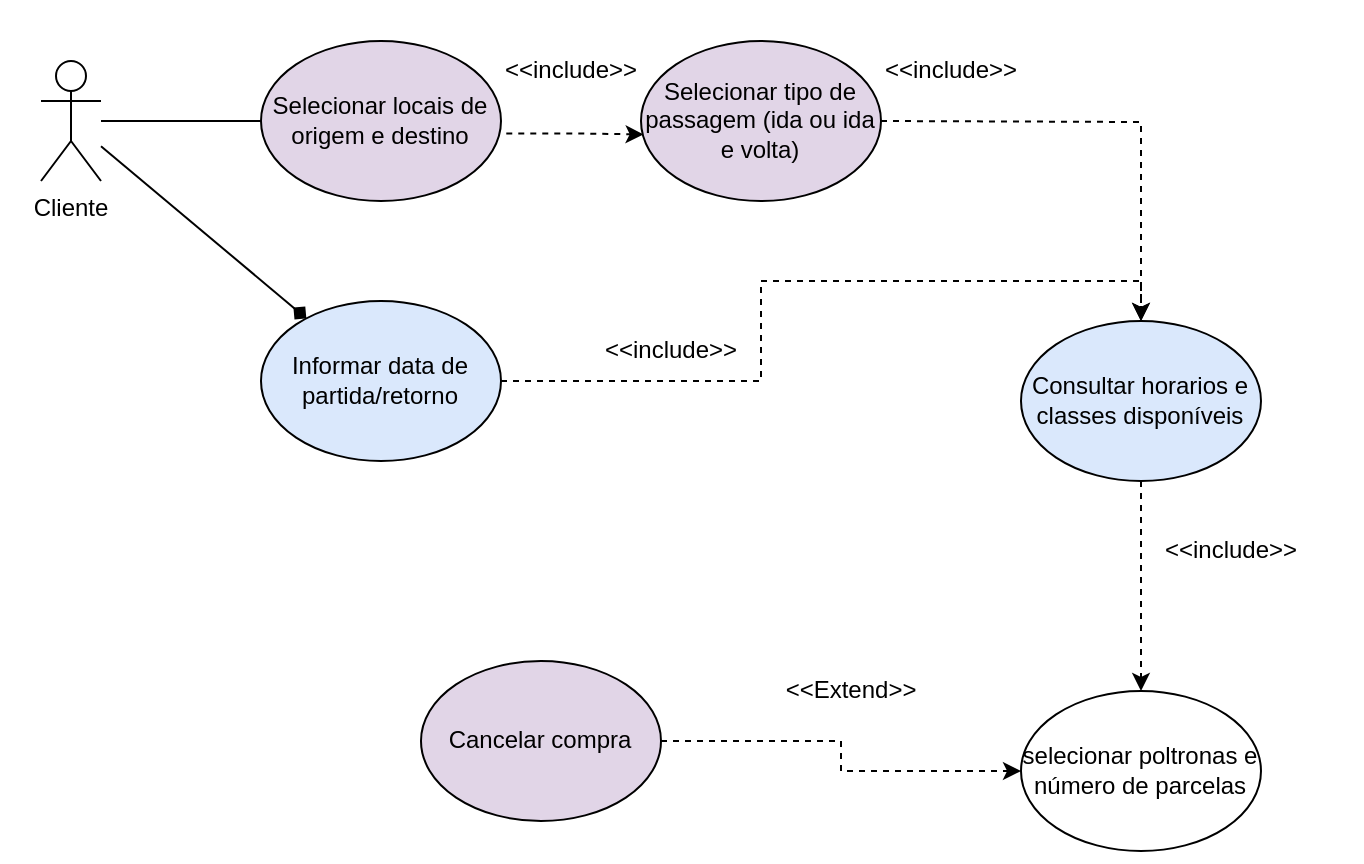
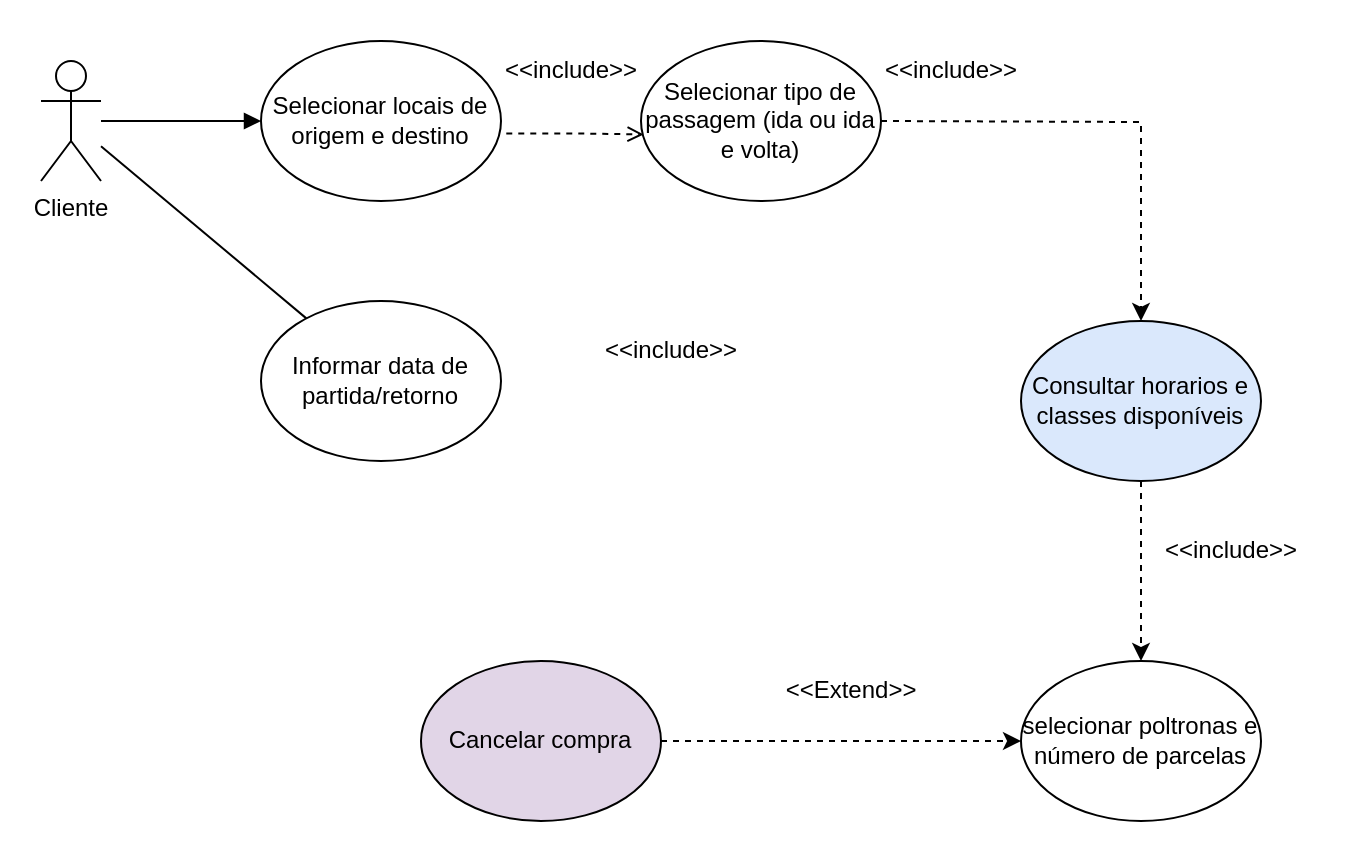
(250, 121) -> (243, 121)
(381, 121) -> (381, 121)
(761, 121) -> (761, 121)
(629, 134) -> (633, 134)
(768, 281) -> none
(294, 308) -> (299, 312)
(381, 381) -> (381, 381)
(1141, 771) -> (1141, 741)
